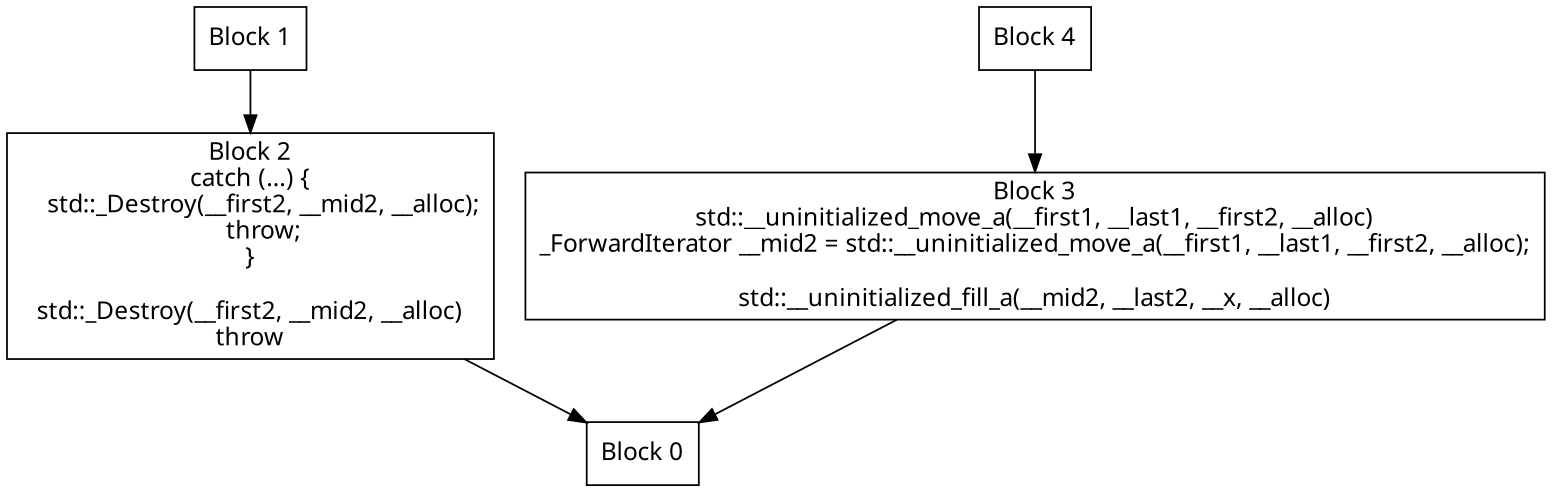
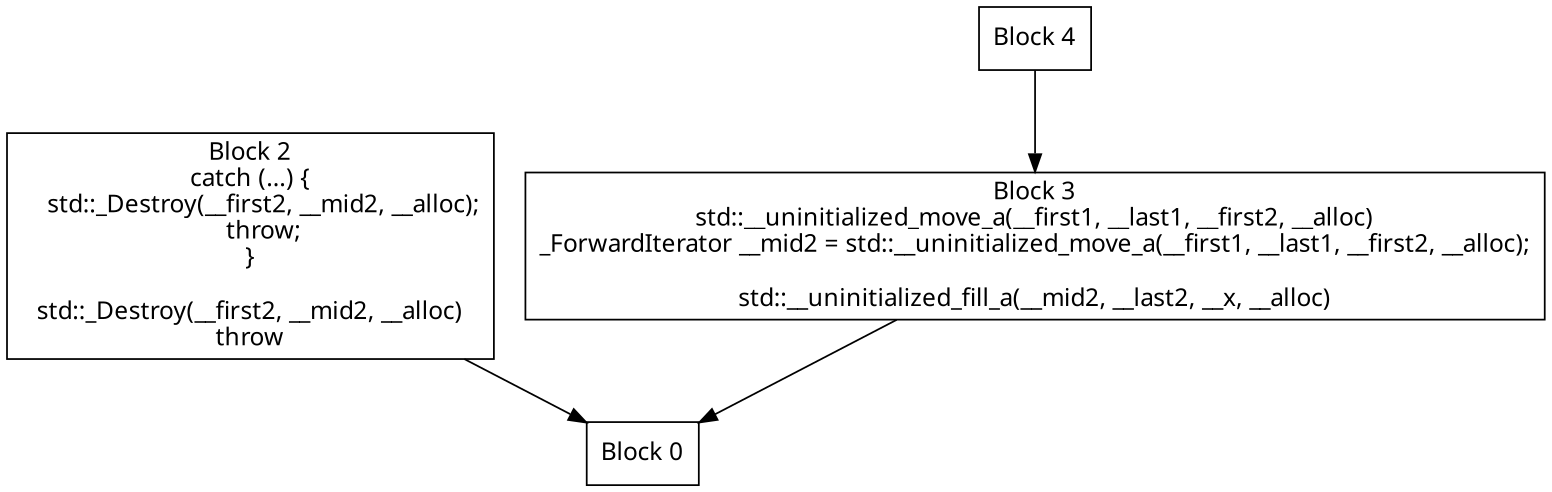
(250, 39) -> none
